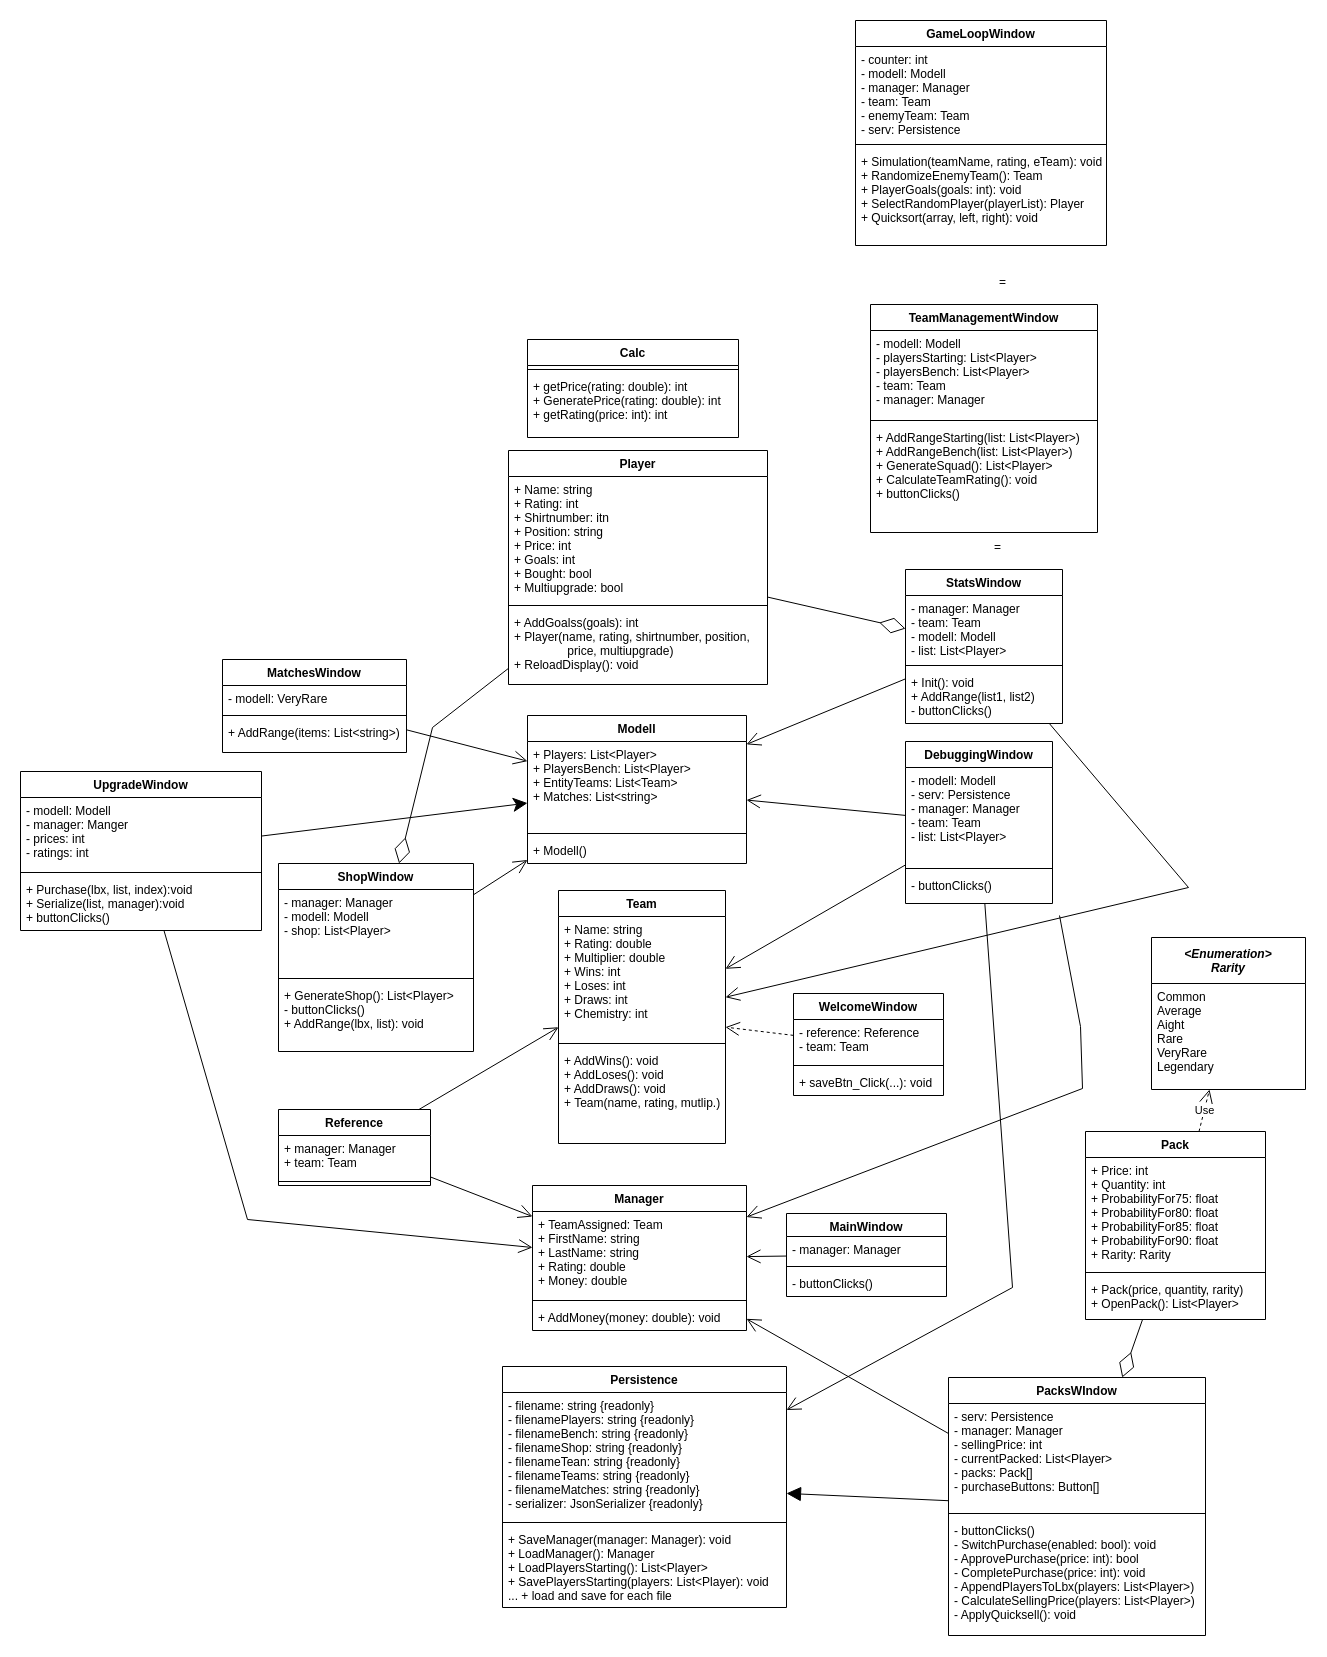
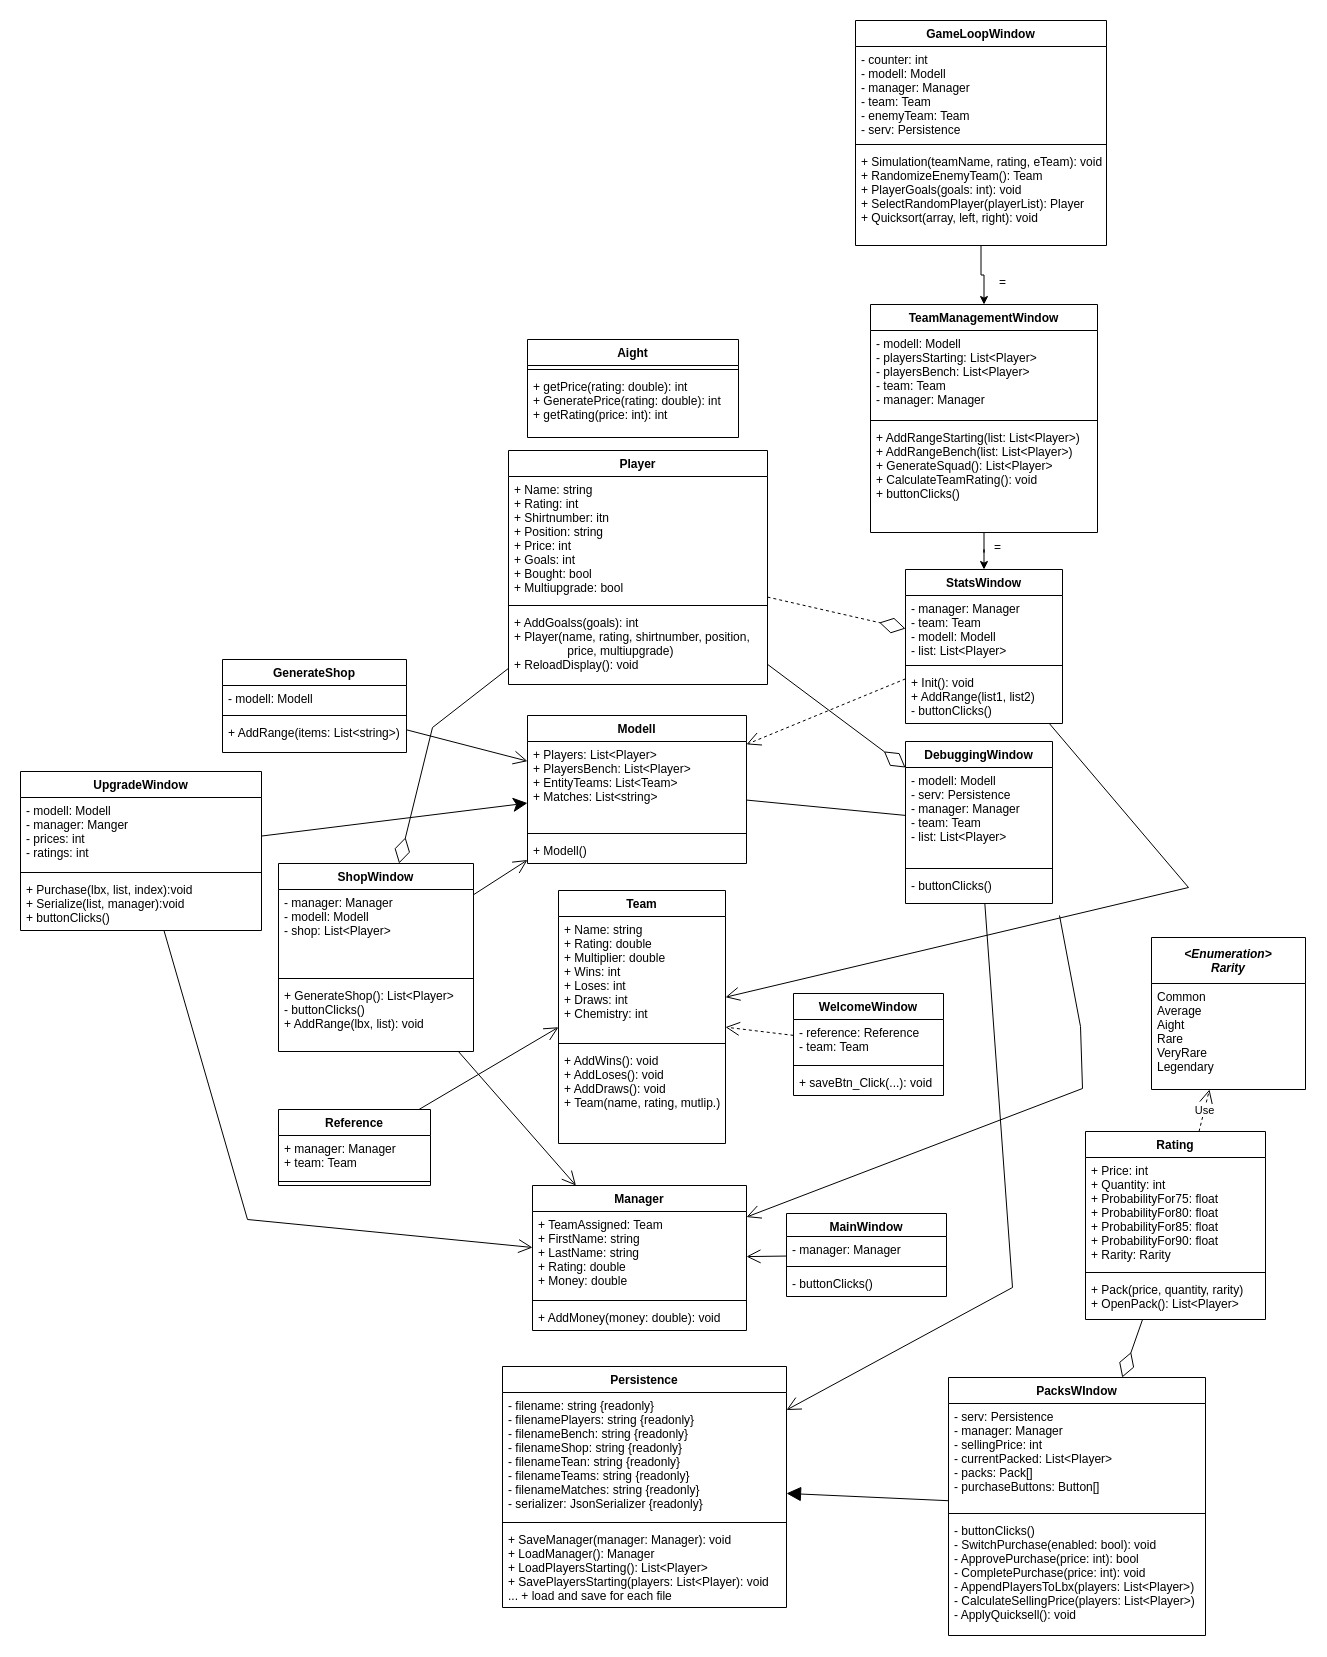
none -> (981, 274)
(633, 353) -> (633, 353)
none -> (984, 551)
(824, 610) -> (824, 610)
(314, 673) -> (314, 673)
(281, 699) -> (271, 699)
none -> (827, 709)
(826, 712) -> (826, 712)
(752, 801) -> (752, 801)
(815, 917) -> none
none -> (517, 1118)
(1175, 1145) -> (1175, 1145)
(481, 1197) -> none
(848, 1377) -> none
